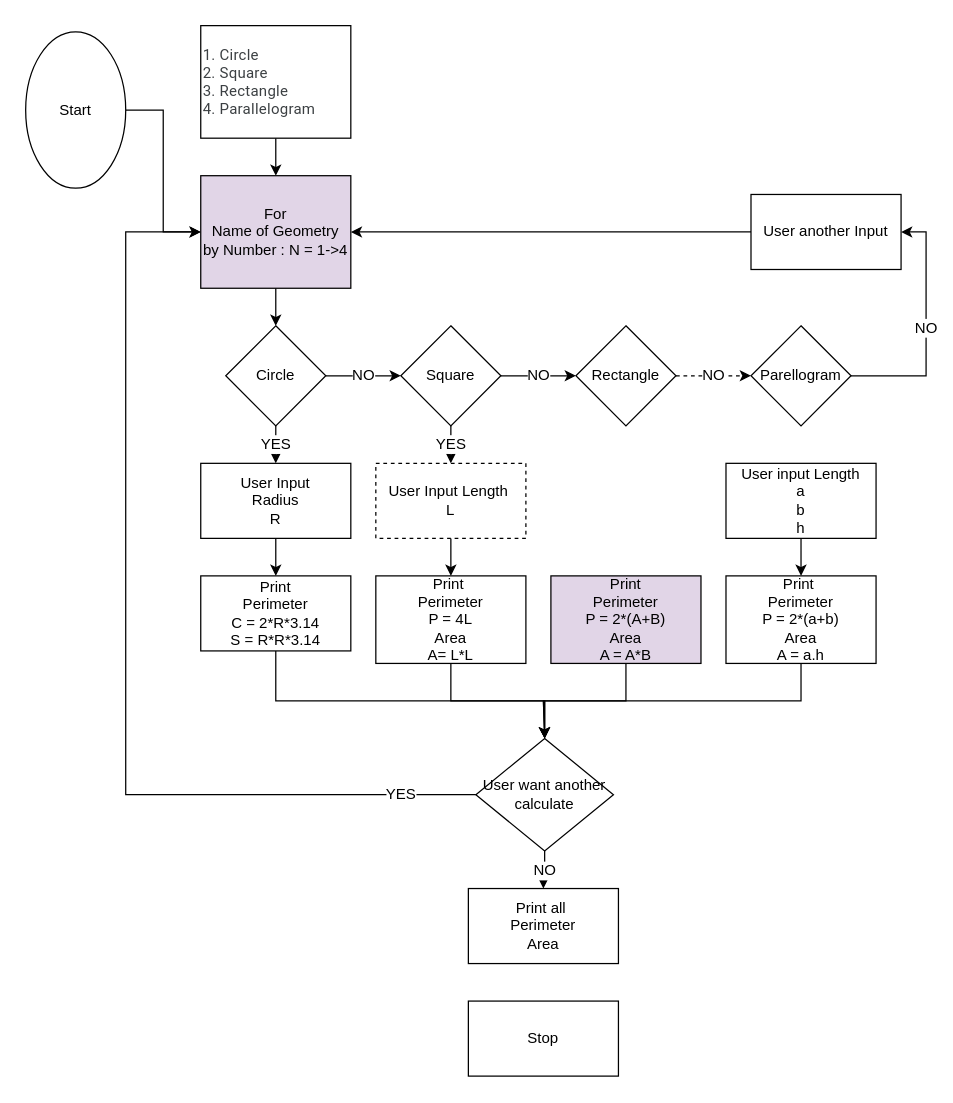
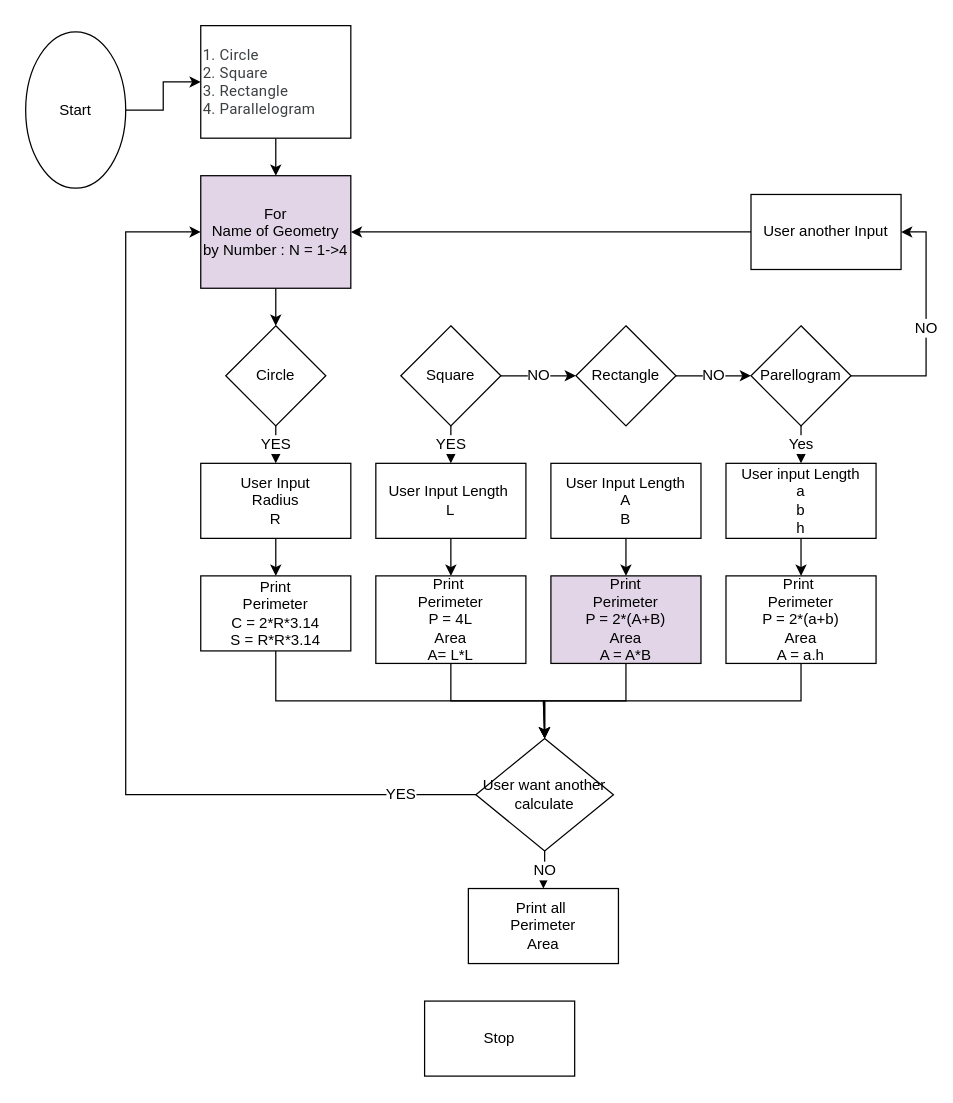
(163, 168) -> (163, 83)
(359, 376) -> none
(691, 376) -> (691, 376)
none -> (801, 449)
(451, 501) -> (451, 501)
none -> (626, 501)
none -> (626, 561)
(543, 1038) -> (499, 1038)
